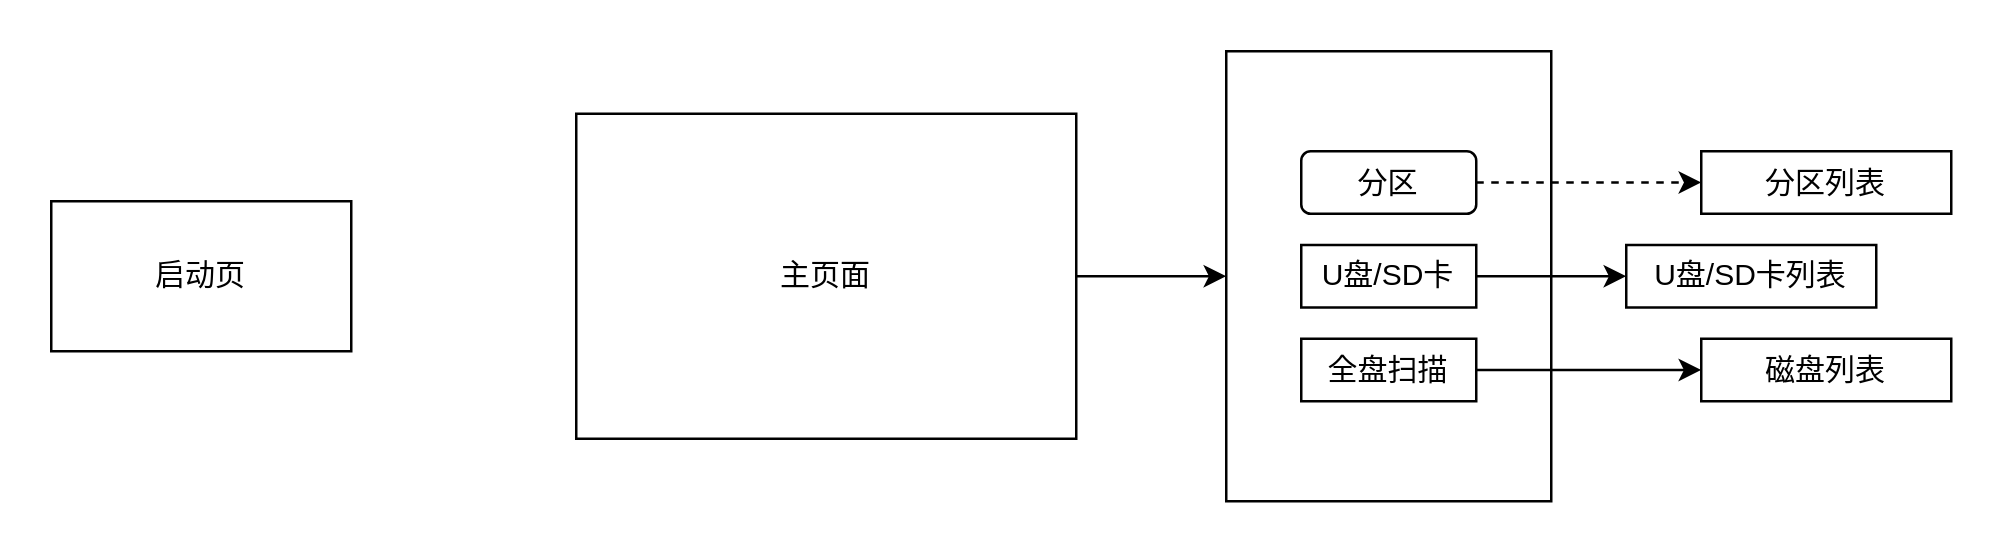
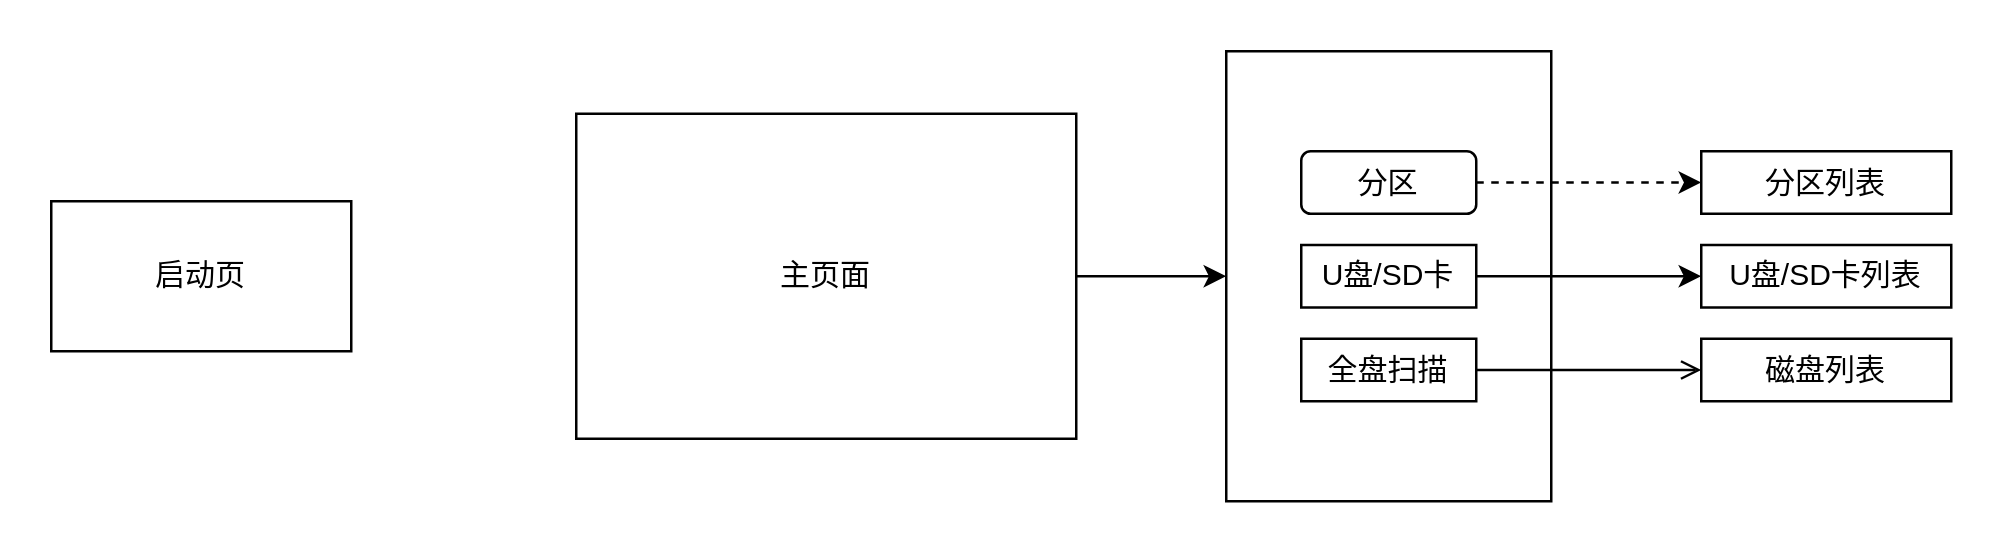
(1751, 276) -> (1826, 276)
(1683, 370) -> (1687, 370)
